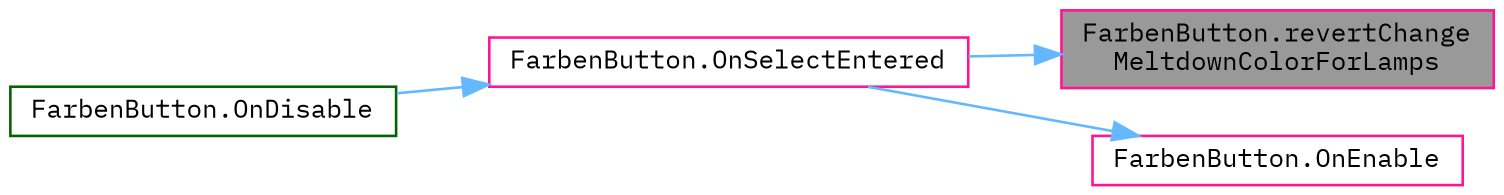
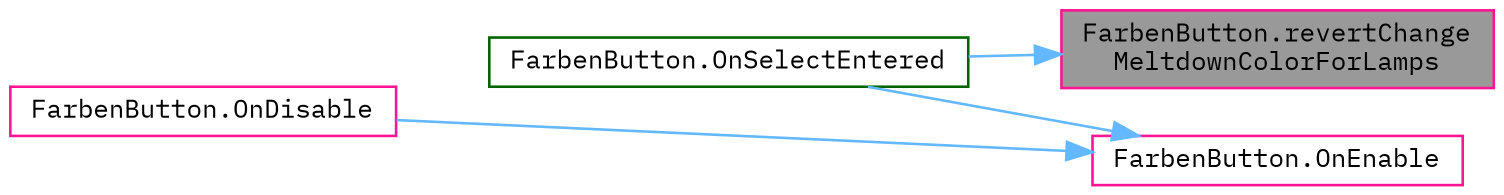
(729, 62) -> (729, 62)
(430, 90) -> (731, 135)
(203, 111) -> (203, 111)
